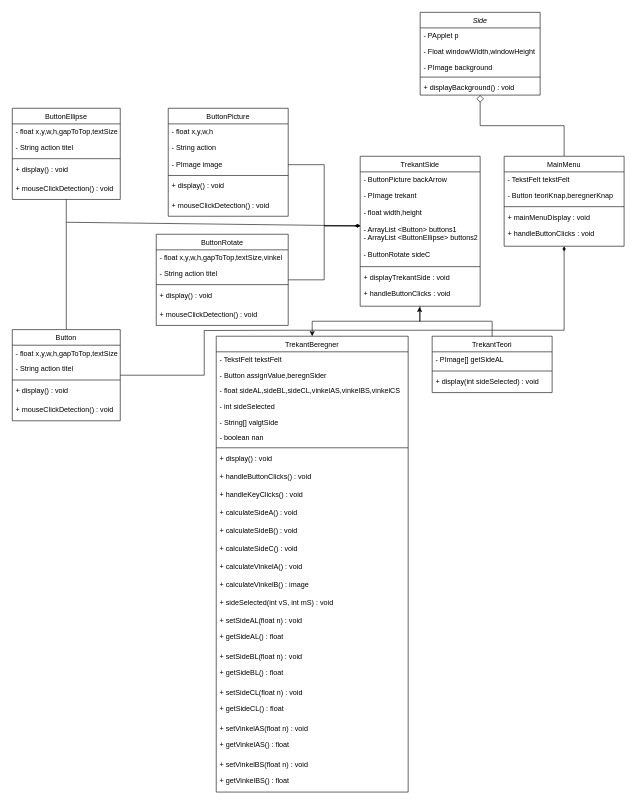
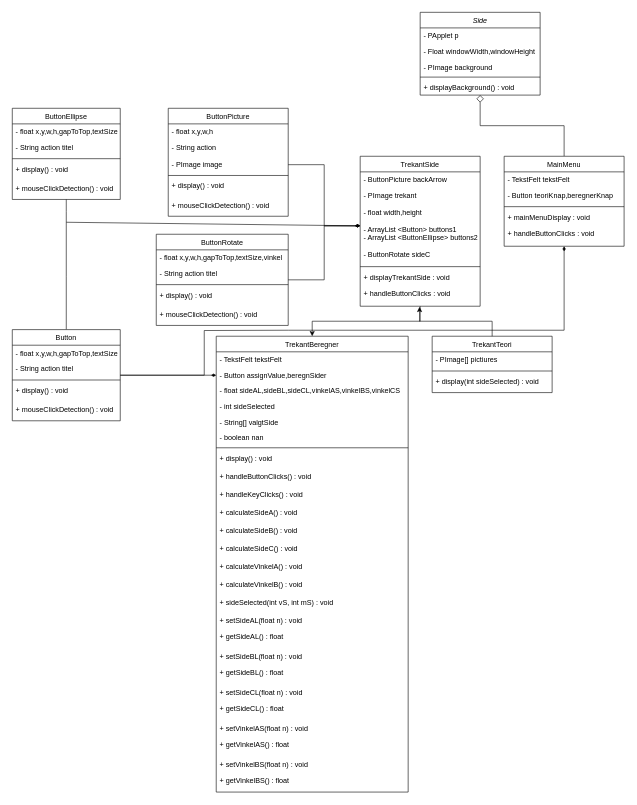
(473, 360) -> (472, 360)
none -> (211, 375)
(268, 584) -> (266, 584)
